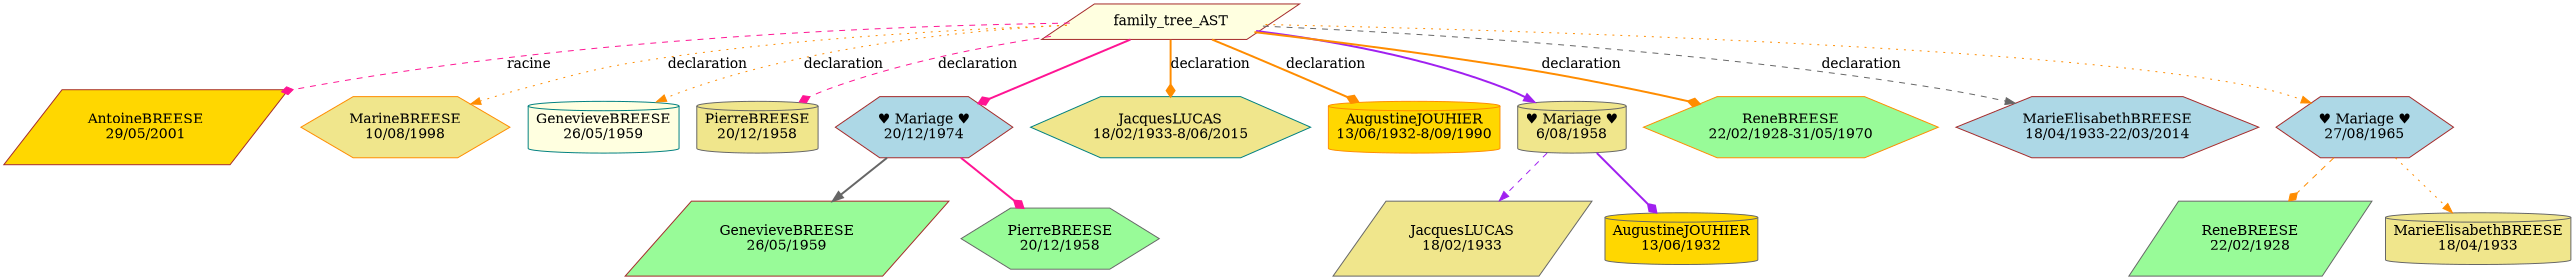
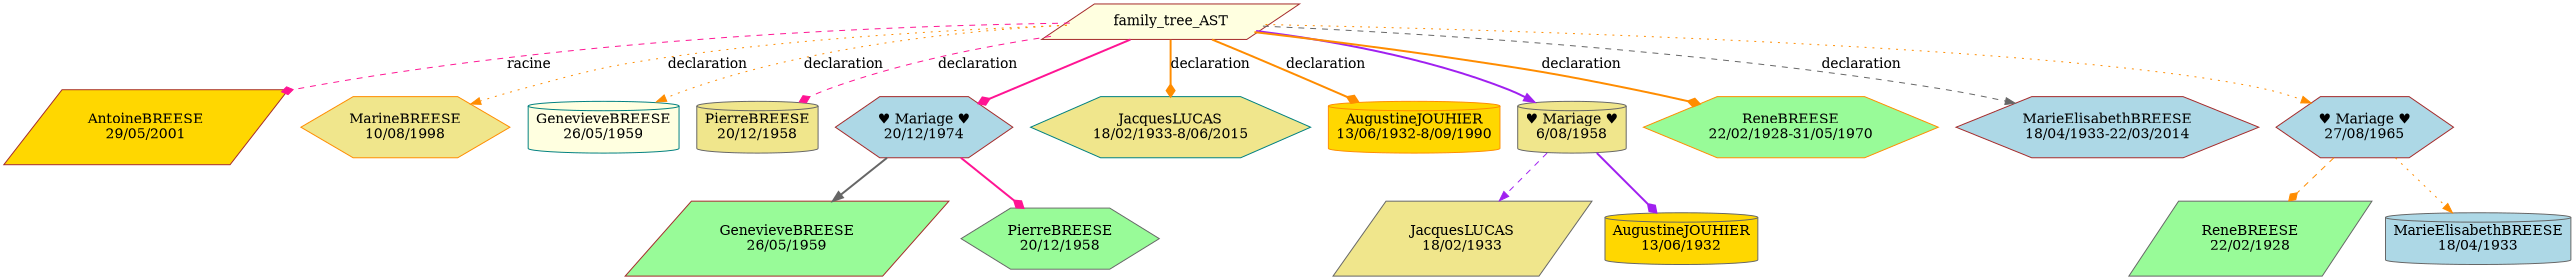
(2478, 239) -> (2478, 239)
